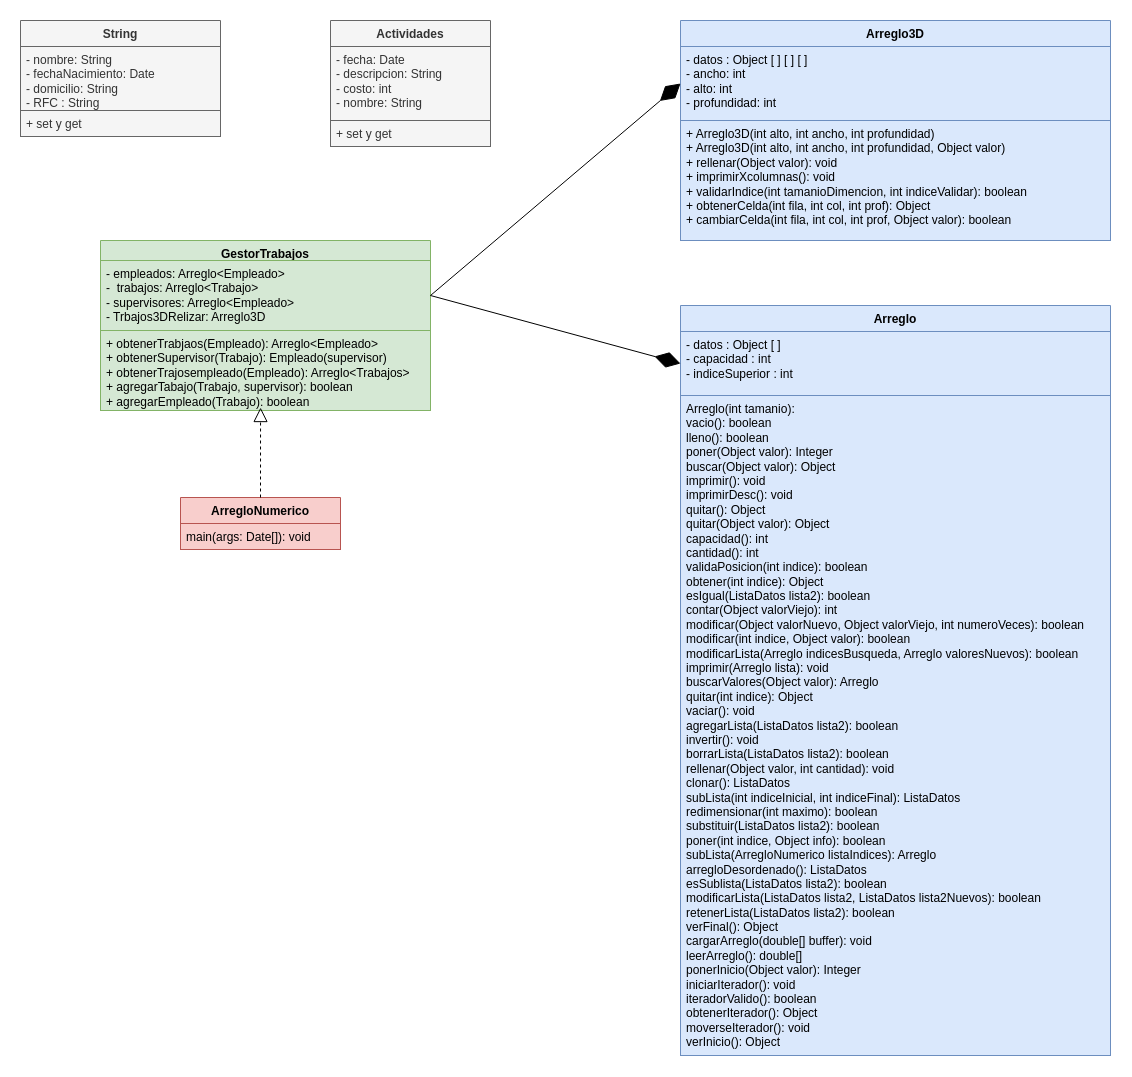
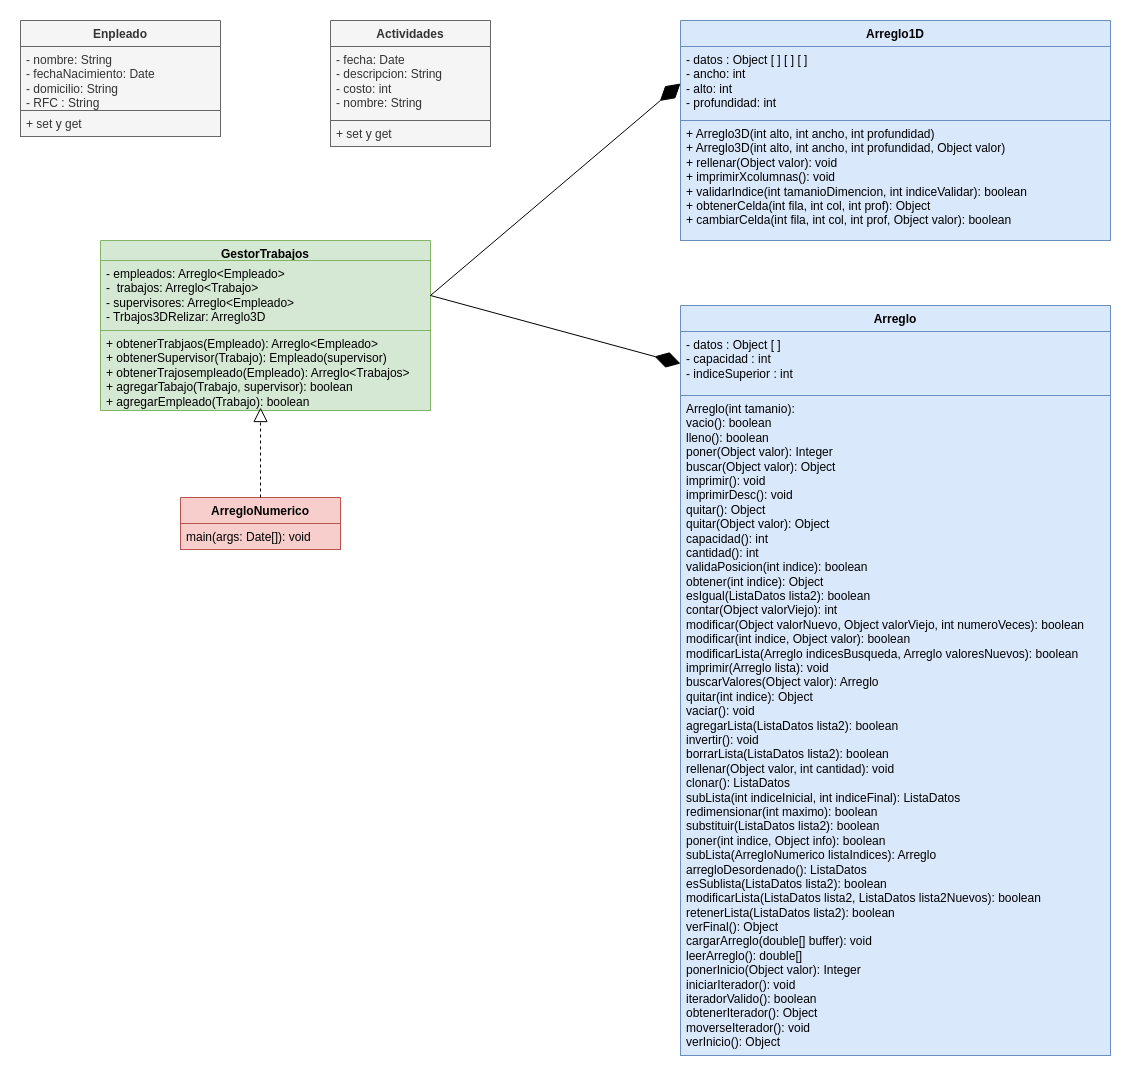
(121, 35) -> (121, 35)
(896, 35) -> (896, 35)
